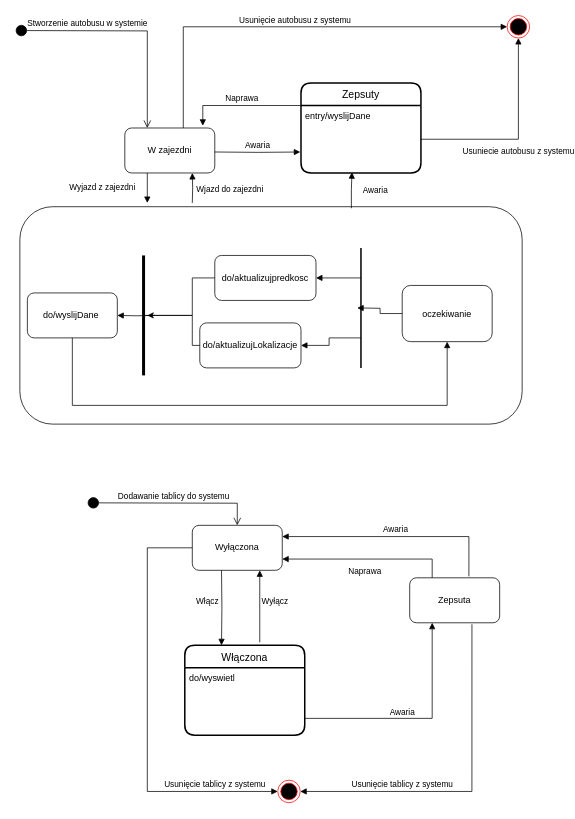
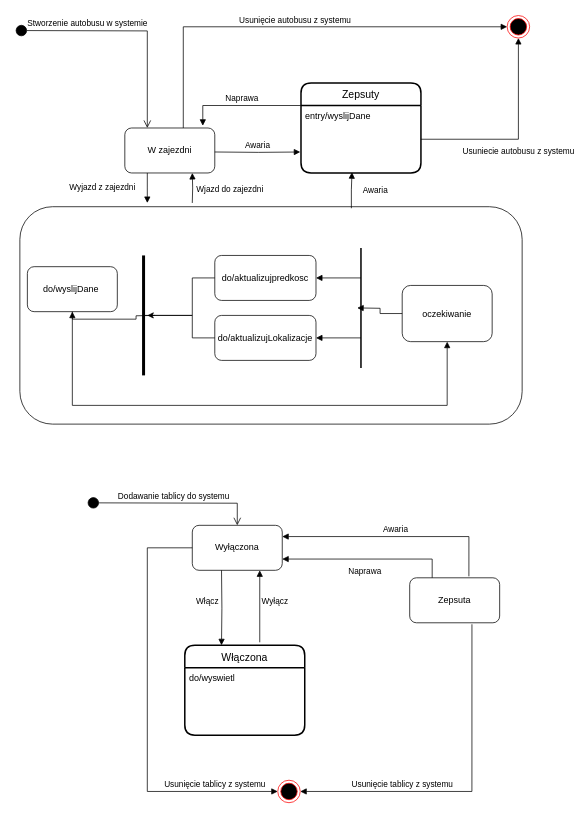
(72, 315) -> (72, 289)
(251, 345) -> (266, 338)
(413, 719) -> none
